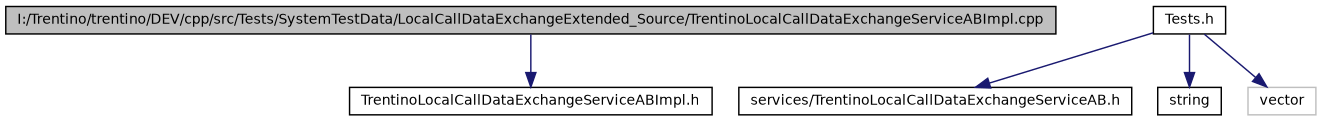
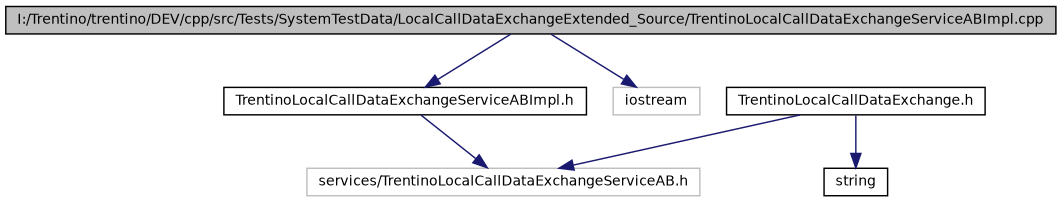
(1190, 20) -> (856, 101)
none -> (656, 101)
(935, 101) -> (503, 182)
(1282, 101) -> none
none -> (448, 137)
